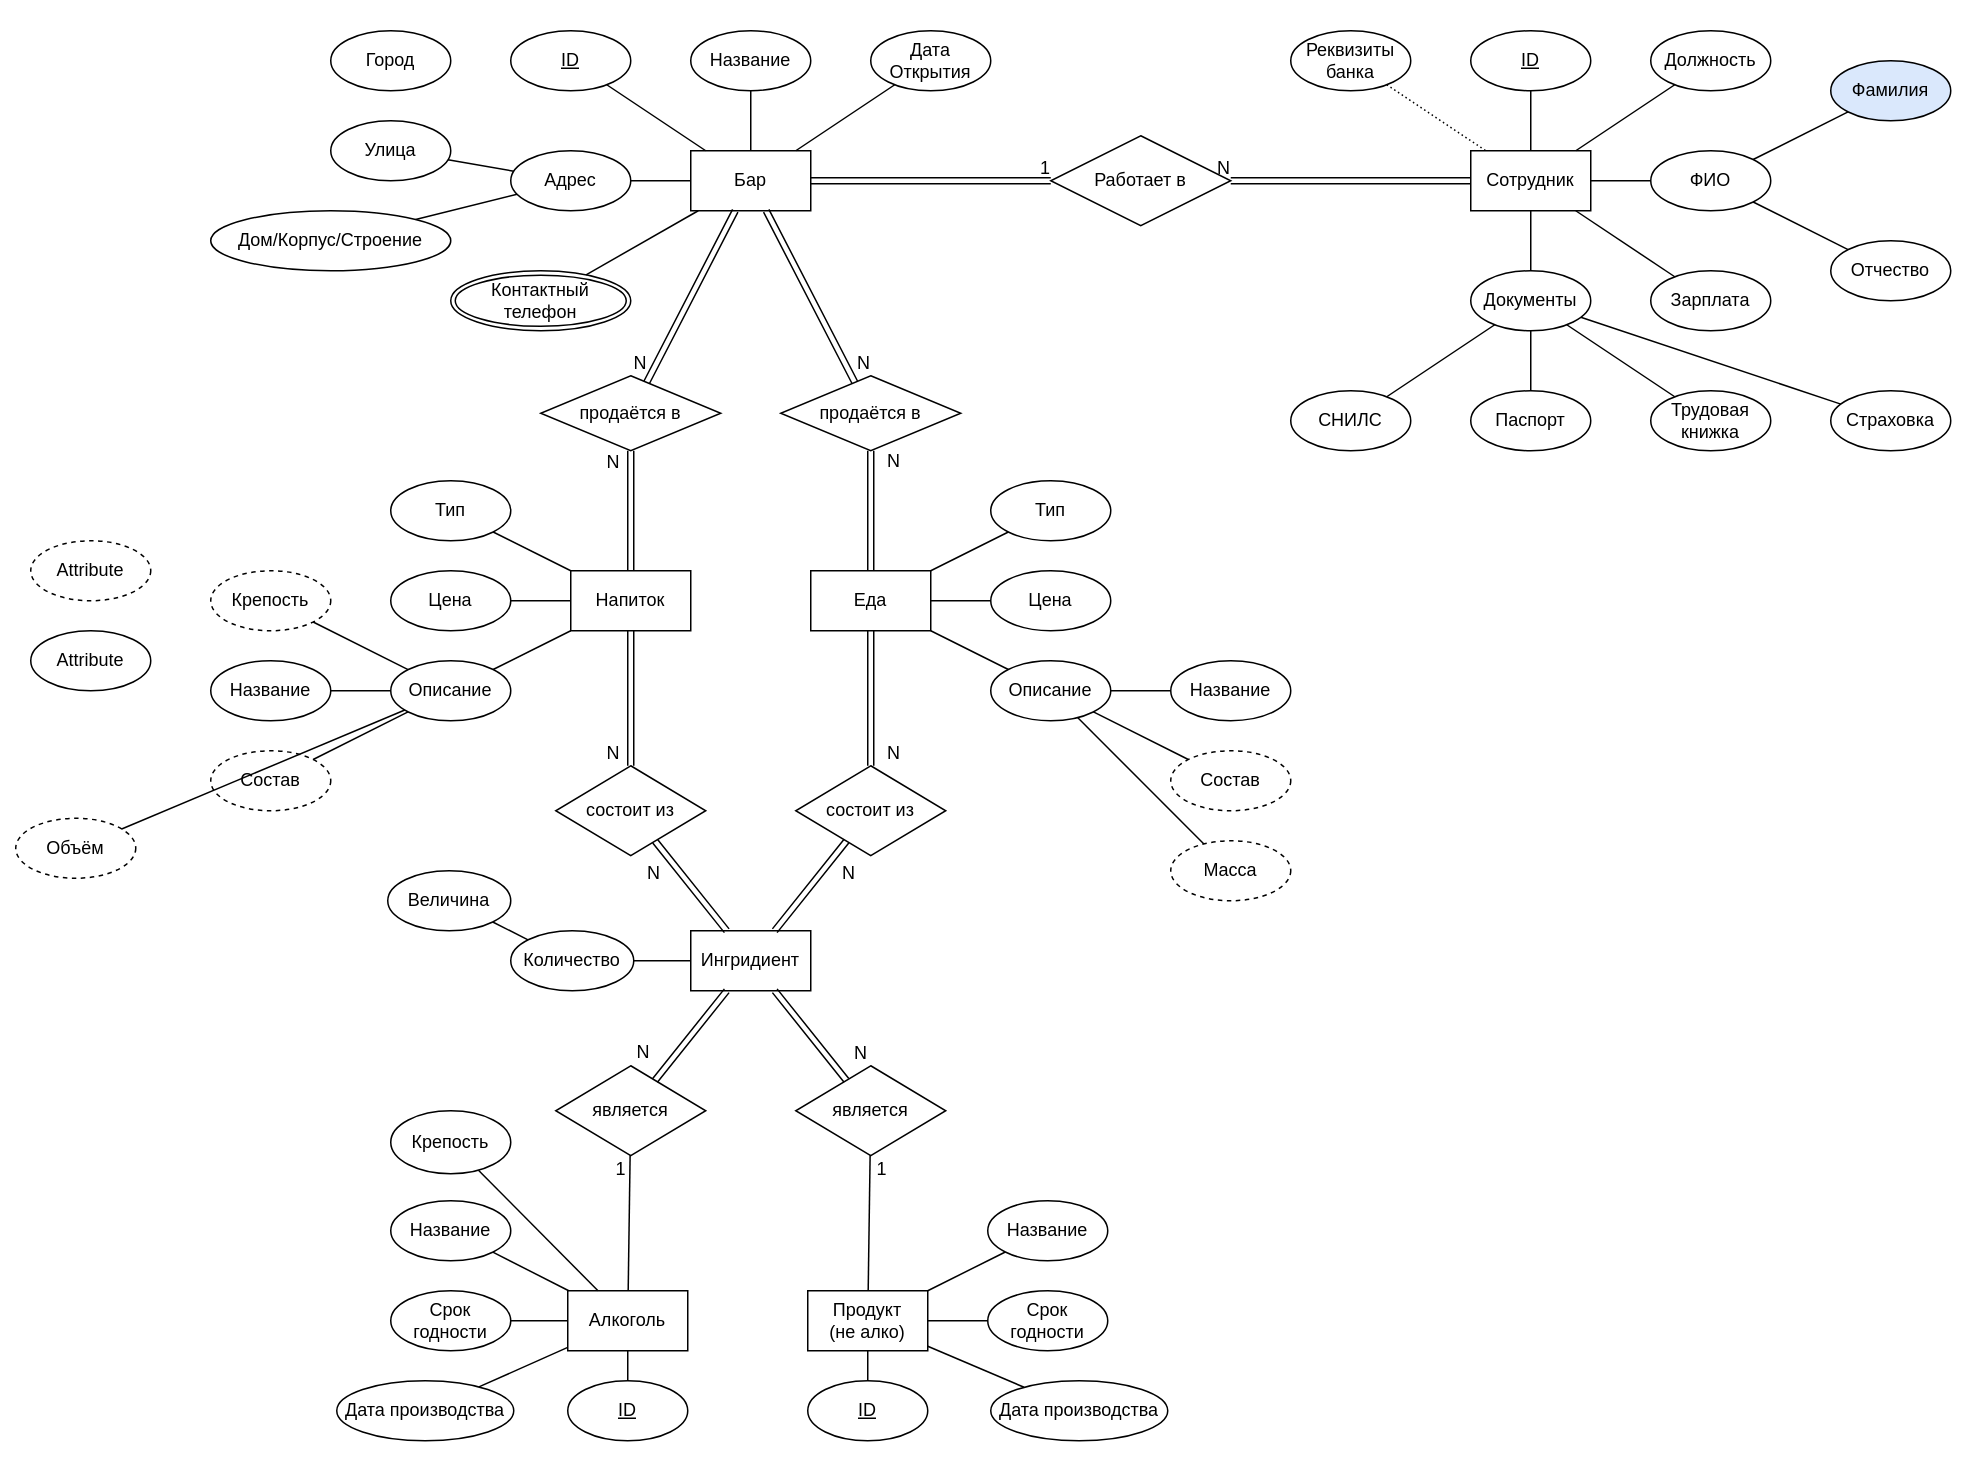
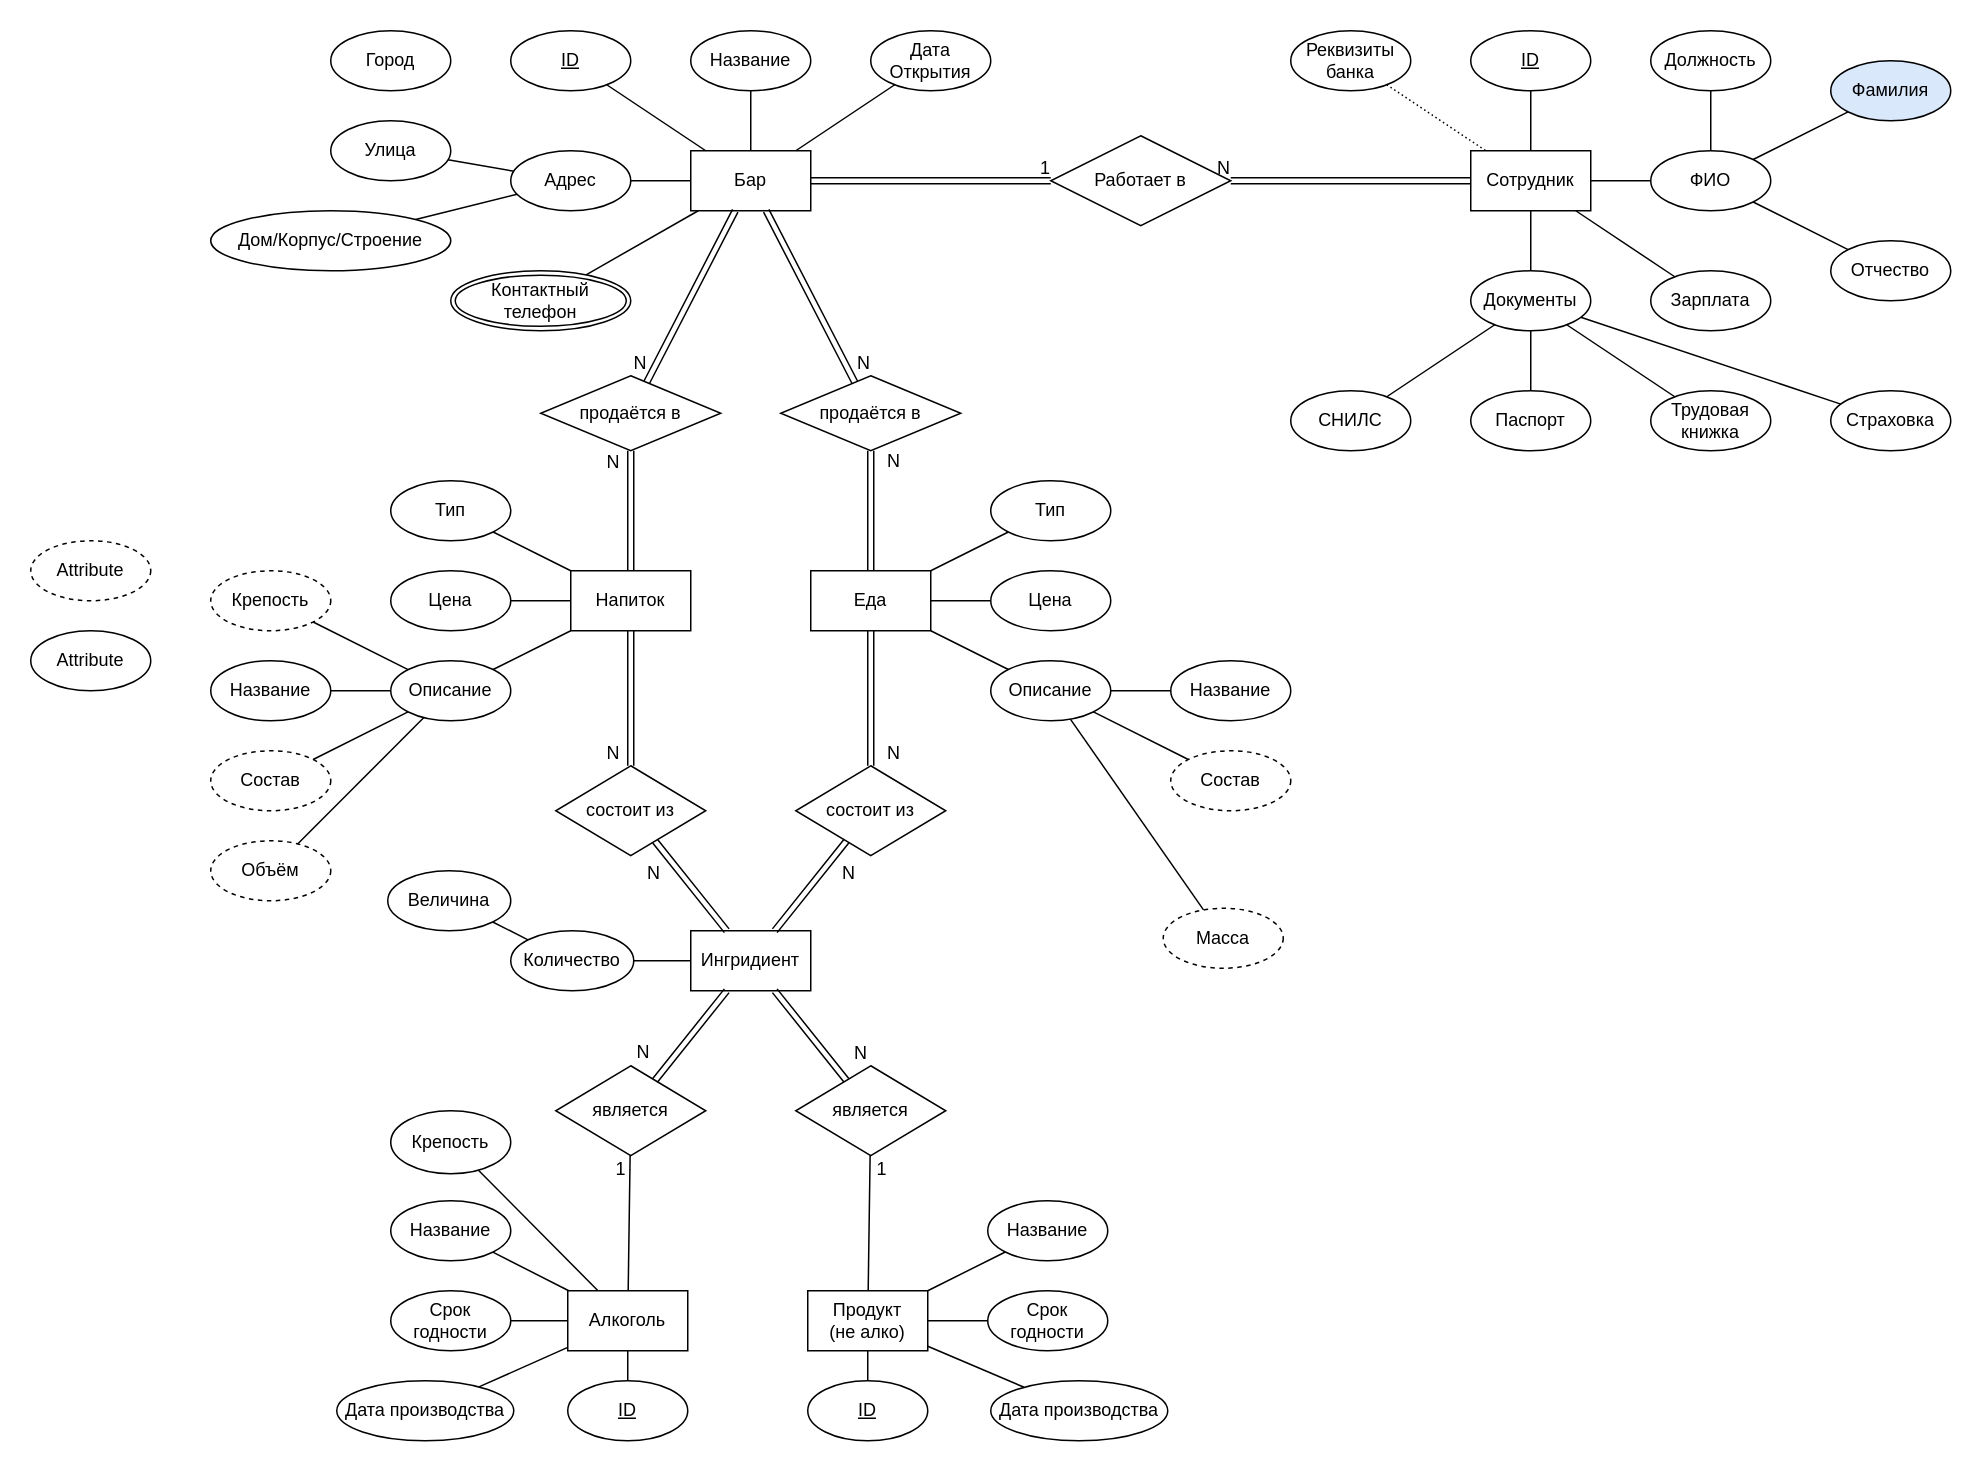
(1625, 118) -> (1711, 121)
(76, 848) -> (271, 871)
(1231, 871) -> (1223, 938)
